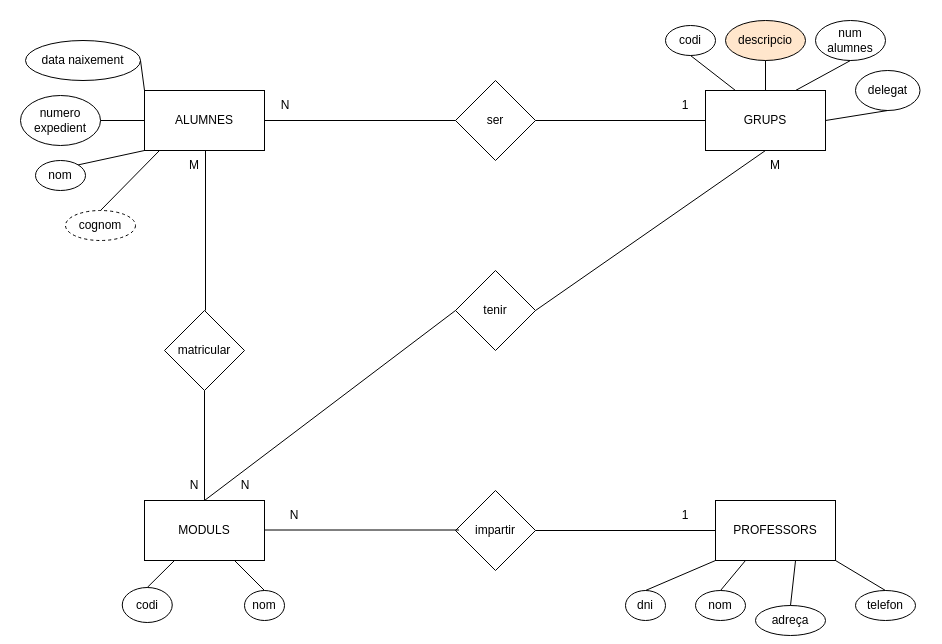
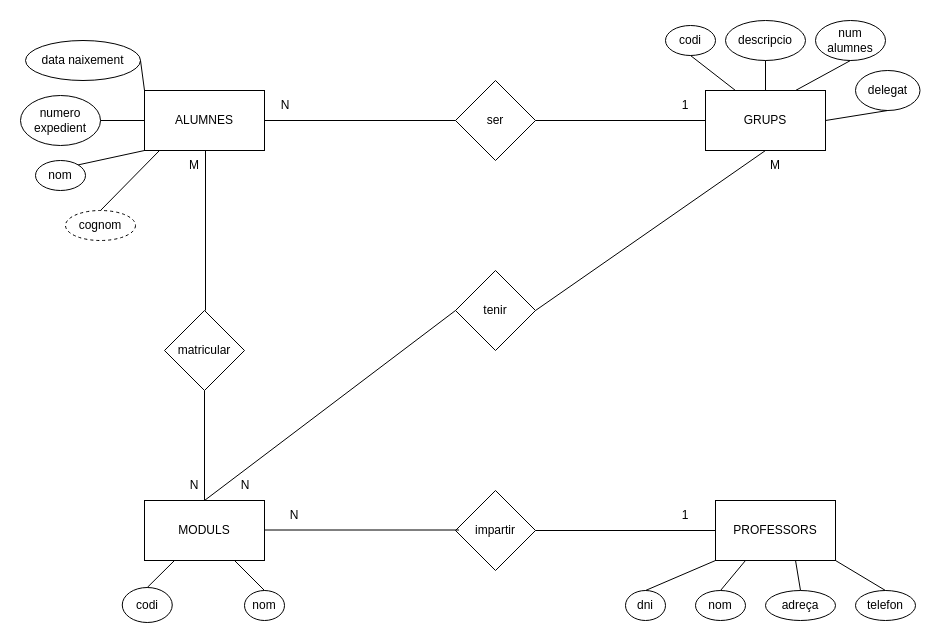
(766, 41) -> (766, 41)
(791, 621) -> (801, 606)
